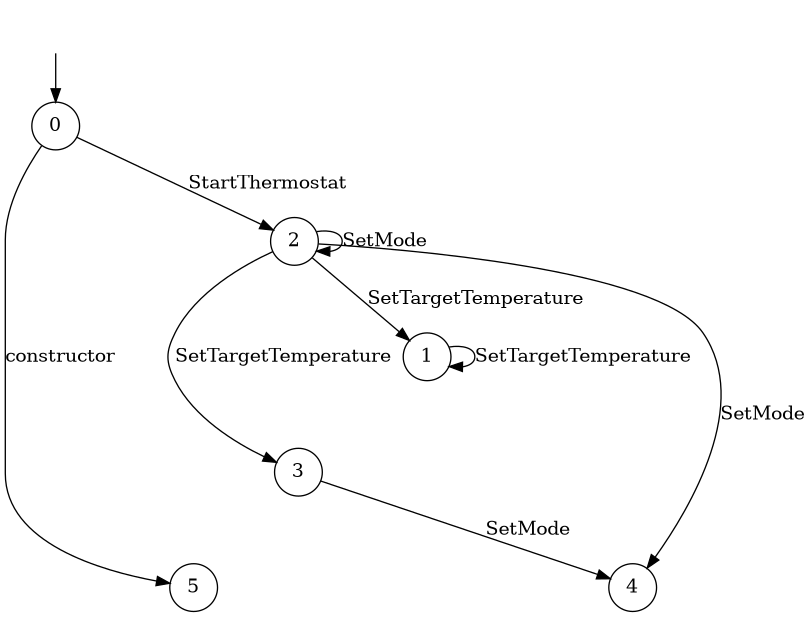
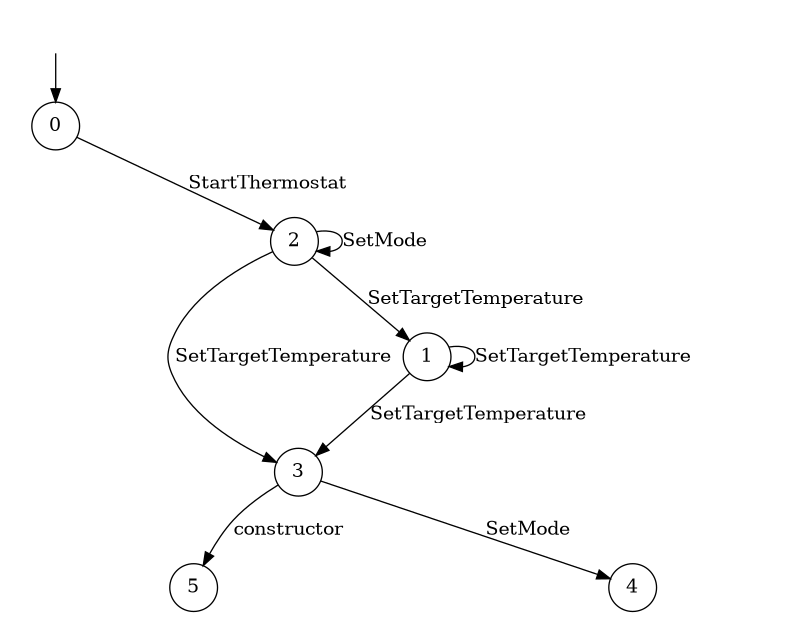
(636, 293) -> none
(5, 406) -> (239, 515)
none -> (368, 410)
